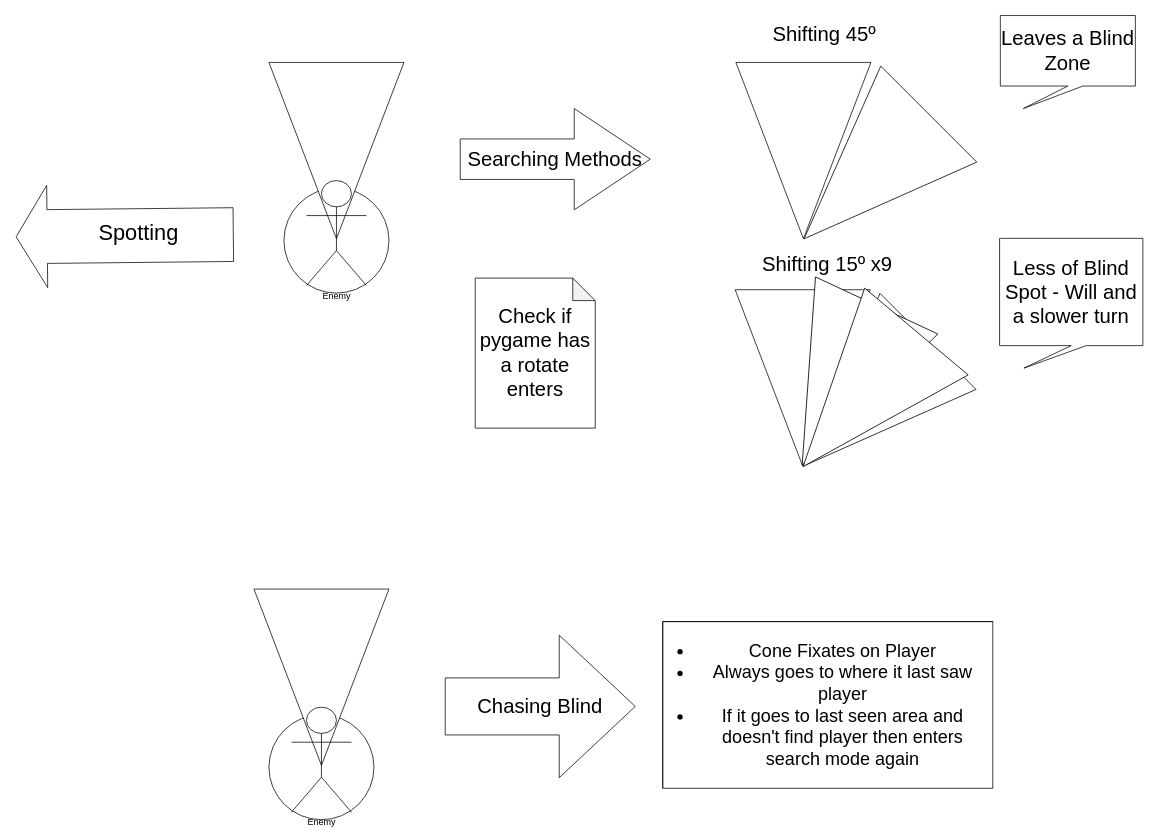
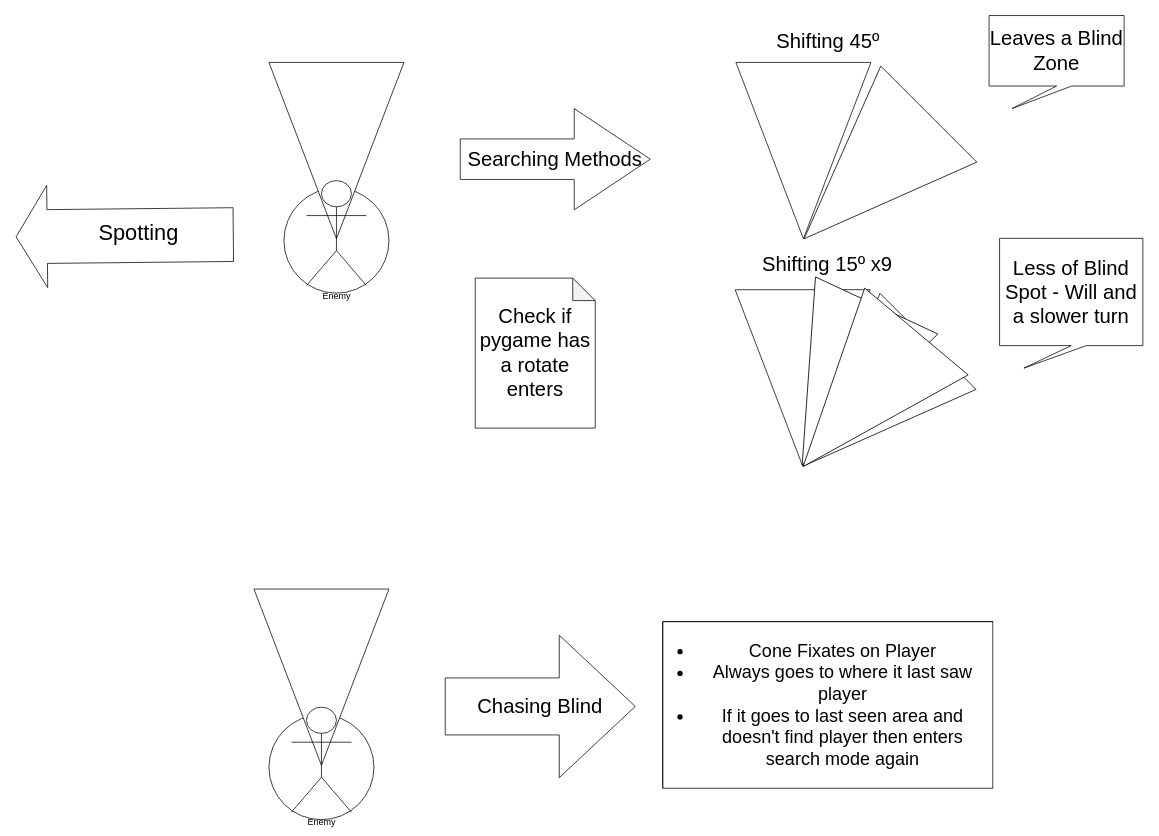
(824, 34) -> (828, 42)
(1068, 62) -> (1056, 62)
